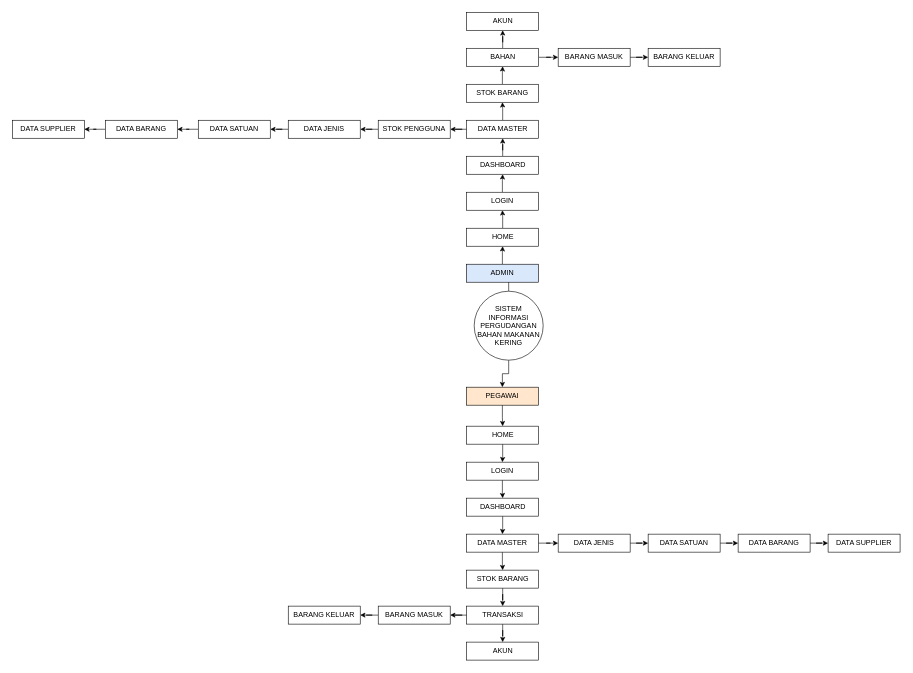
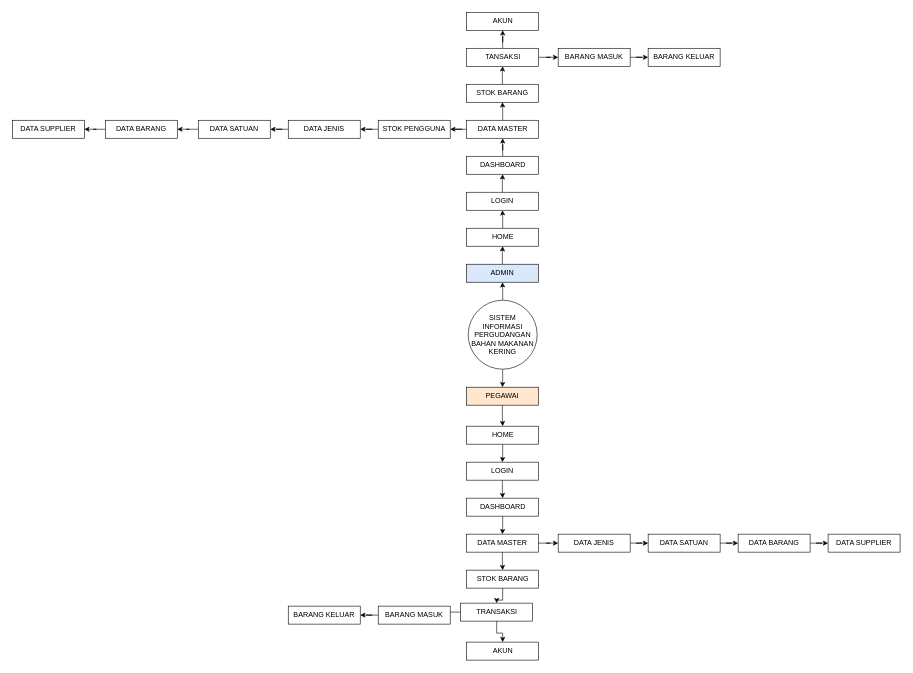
(503, 57) -> (503, 57)
(509, 326) -> (503, 335)
(503, 615) -> (497, 612)
